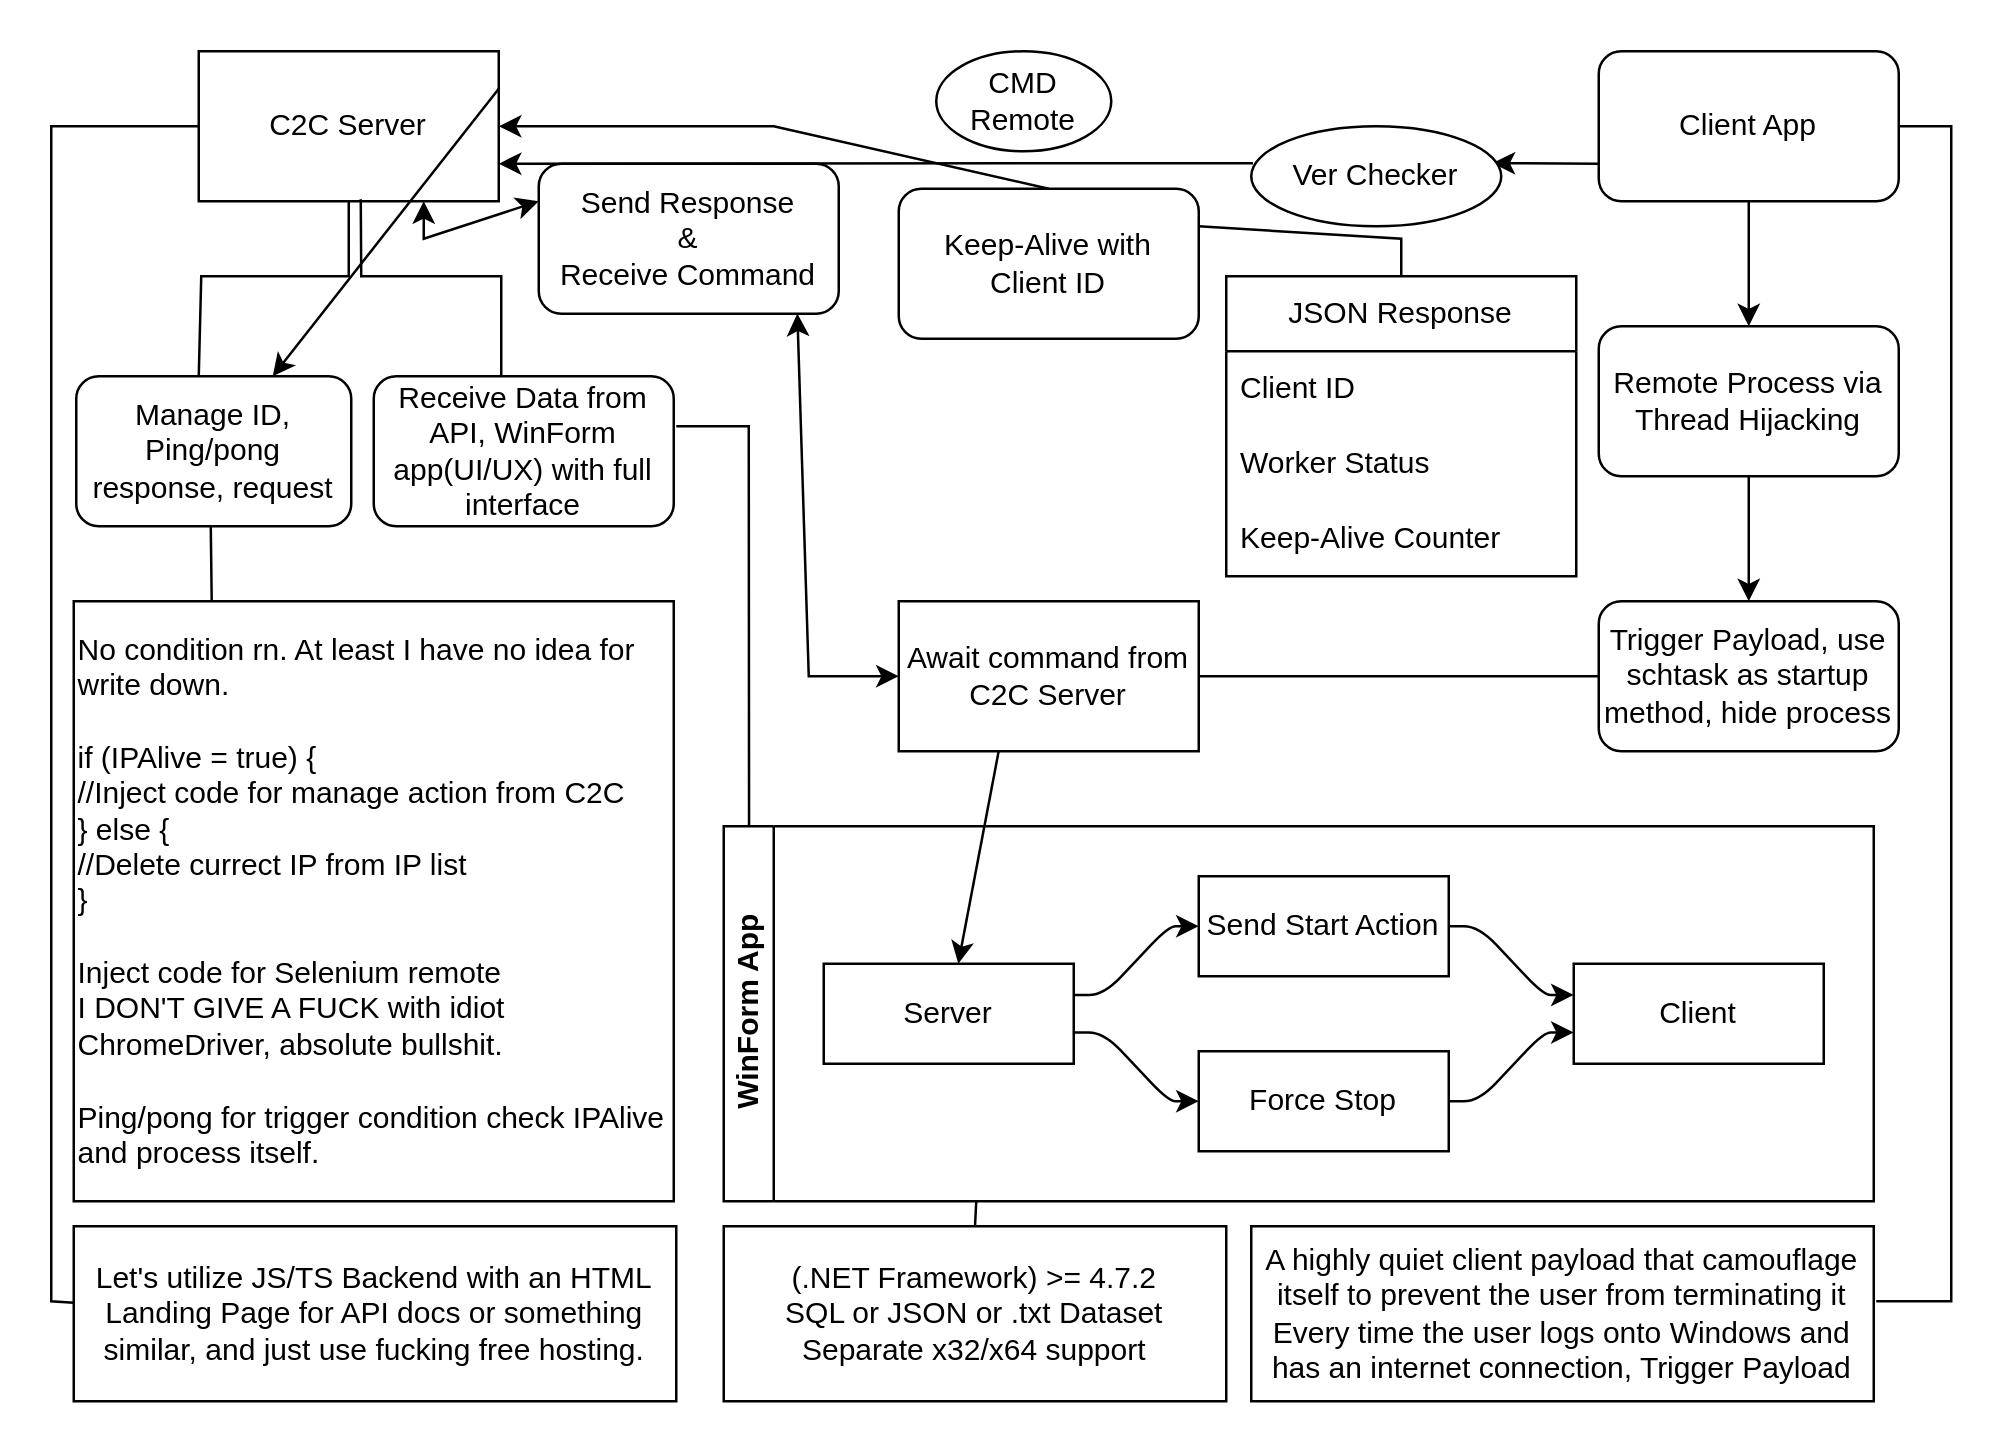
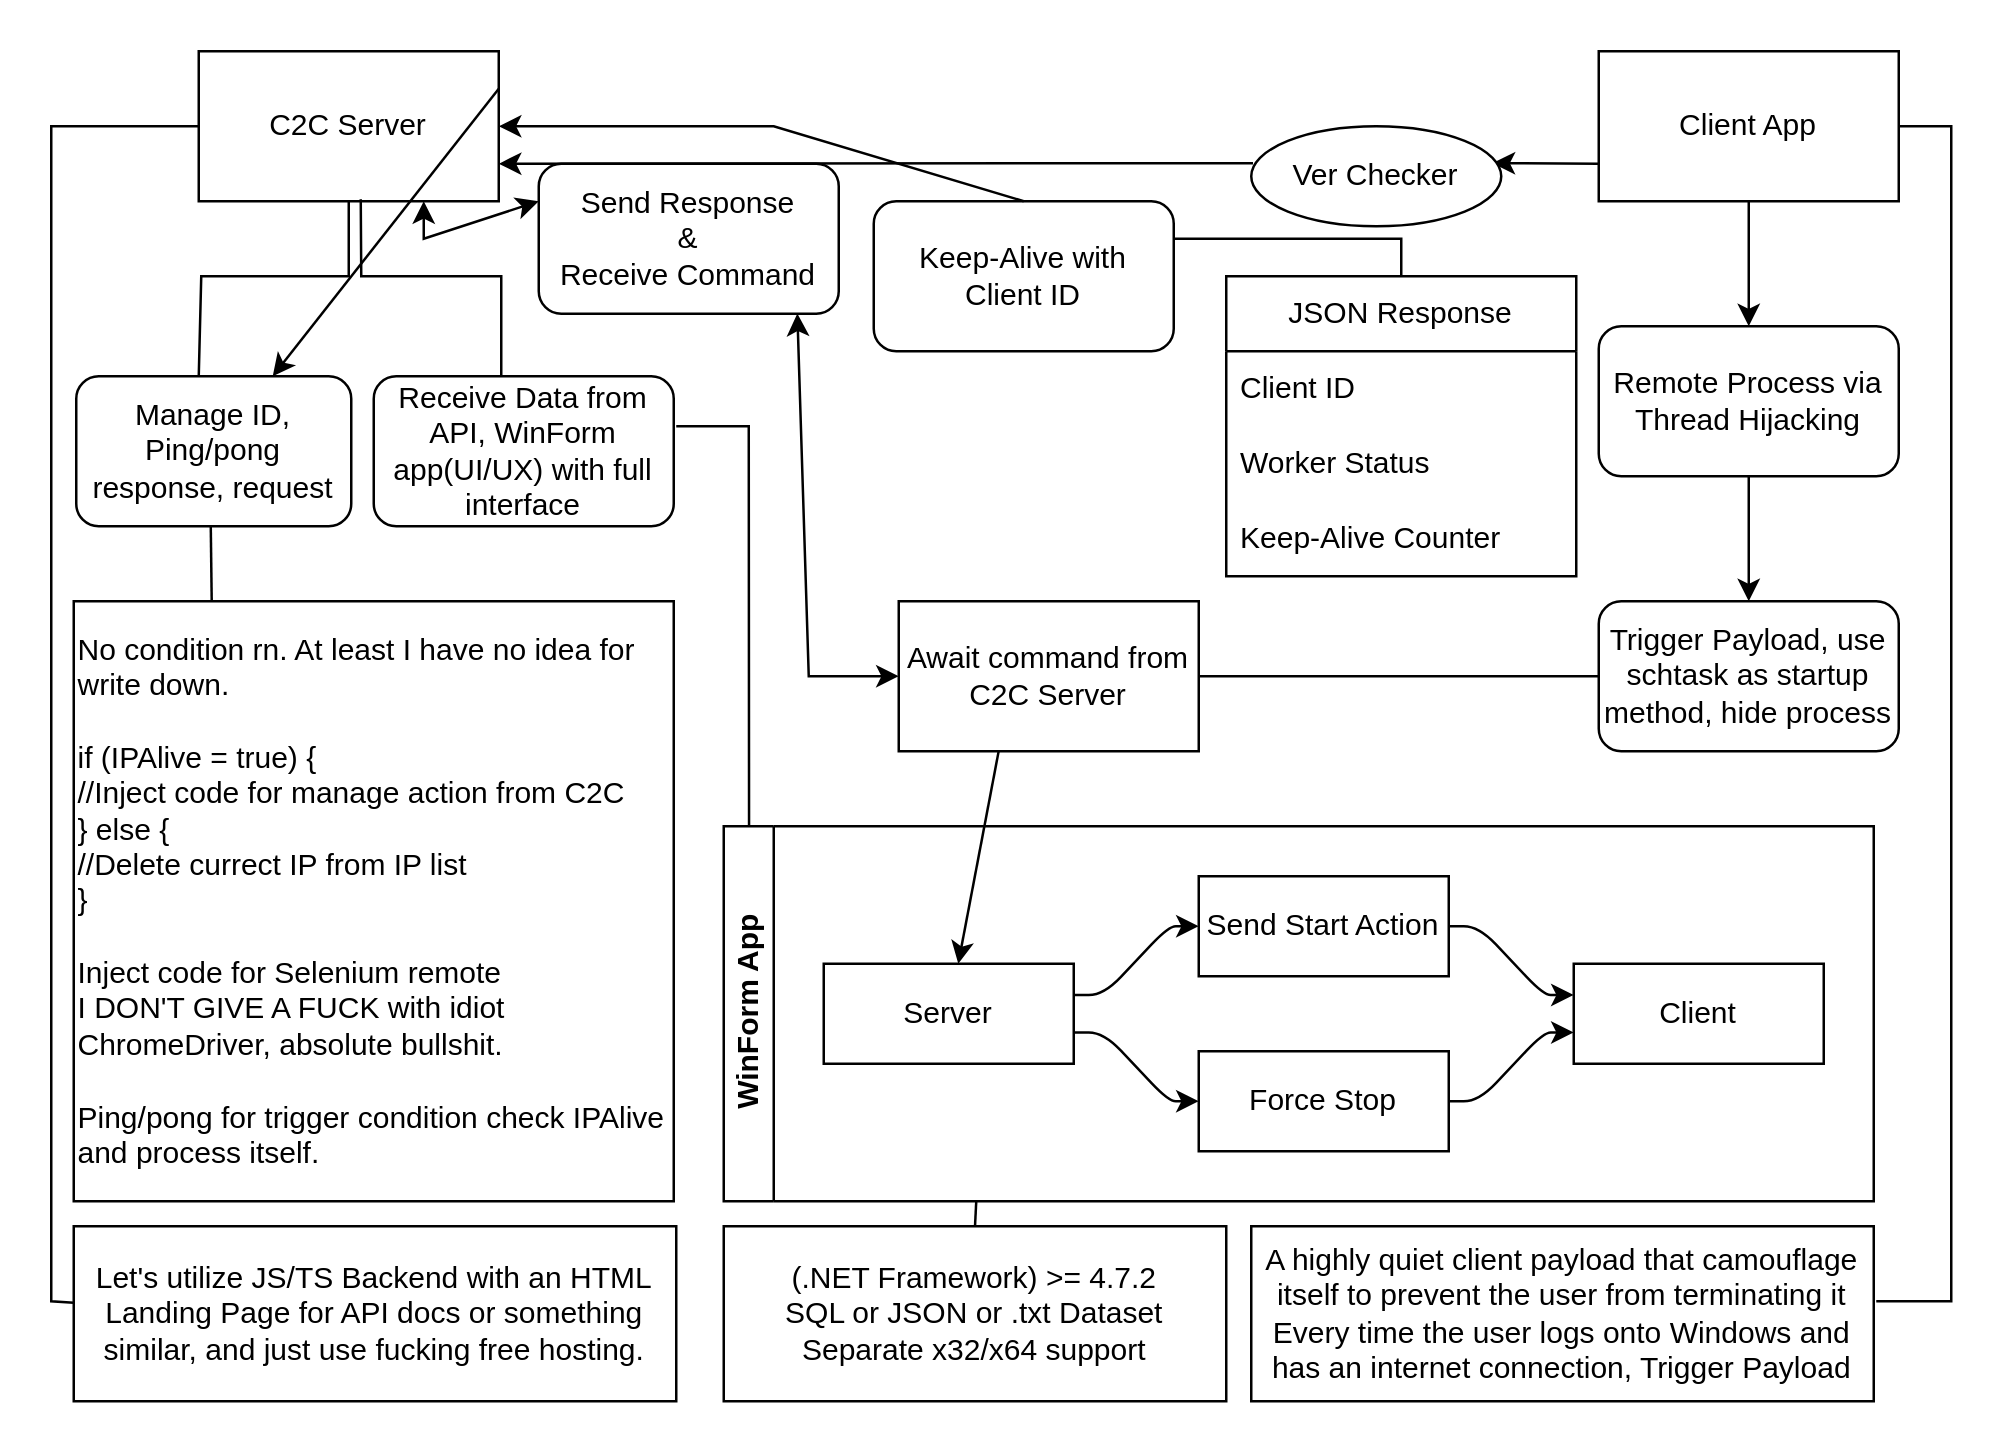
(1024, 101) -> none
(1749, 126) -> (1749, 126)
(1049, 264) -> (1024, 276)
